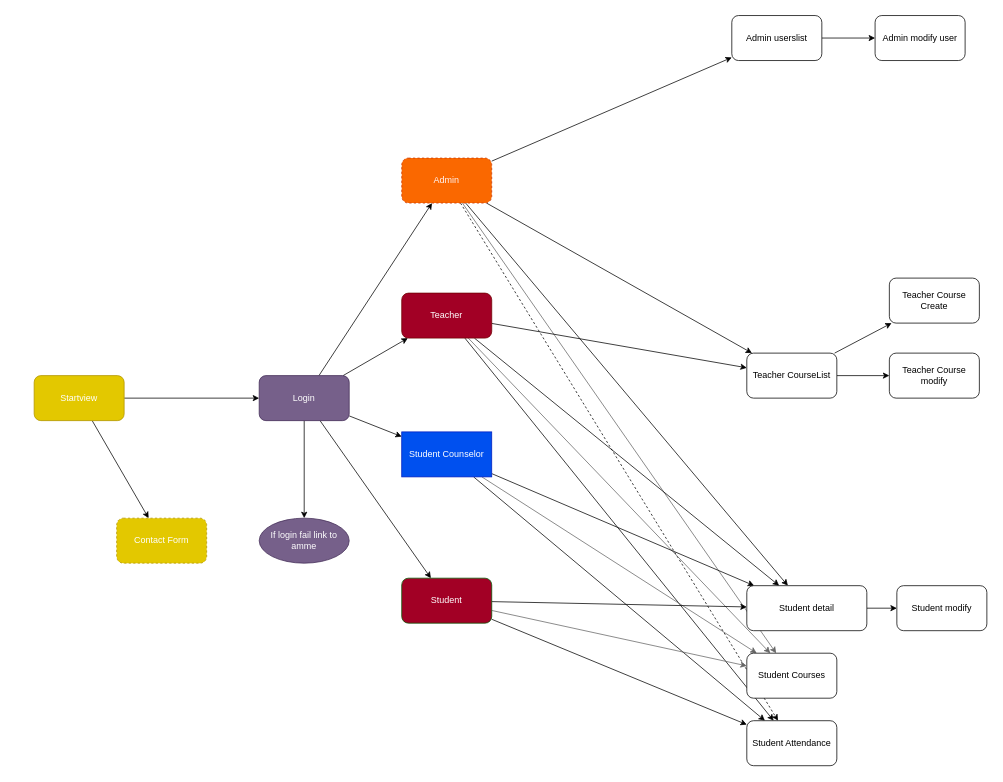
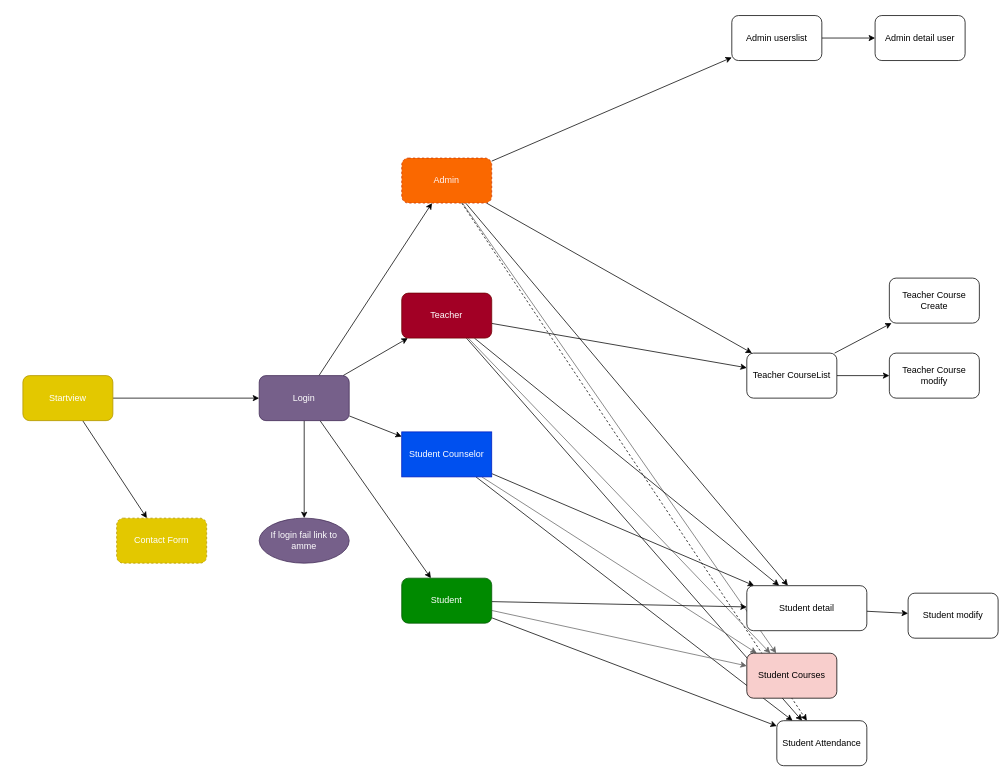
(920, 38) -> (920, 38)
(79, 398) -> (68, 398)
(447, 600) -> (447, 600)
(942, 608) -> (953, 615)
(792, 675) -> (792, 675)
(792, 743) -> (822, 743)
